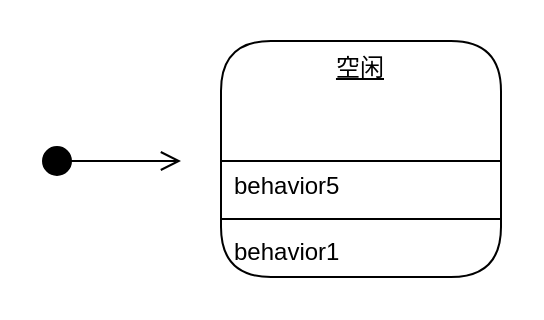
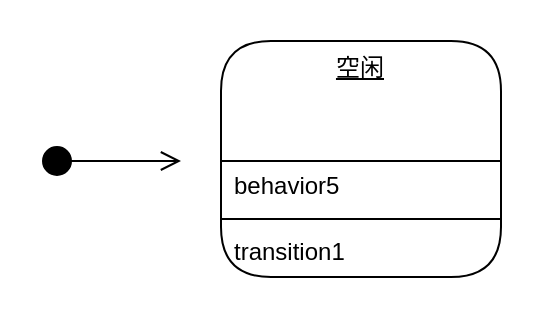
(292, 253) -> (303, 253)
